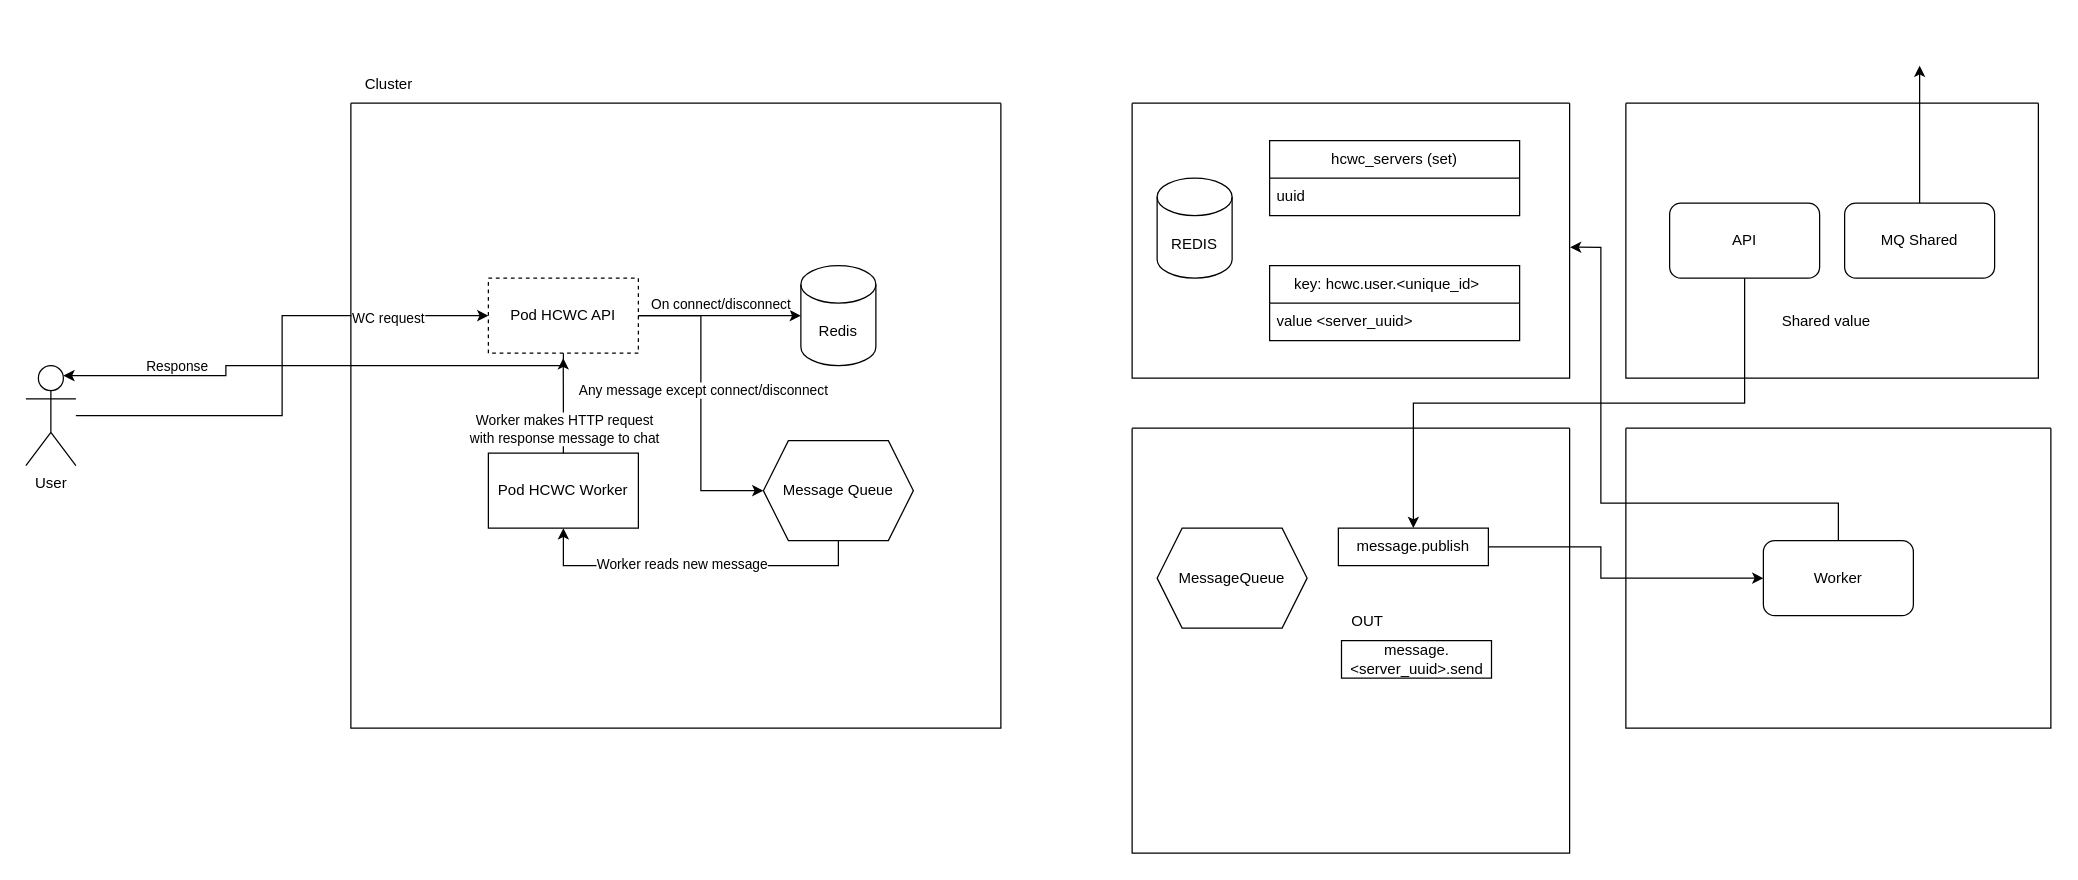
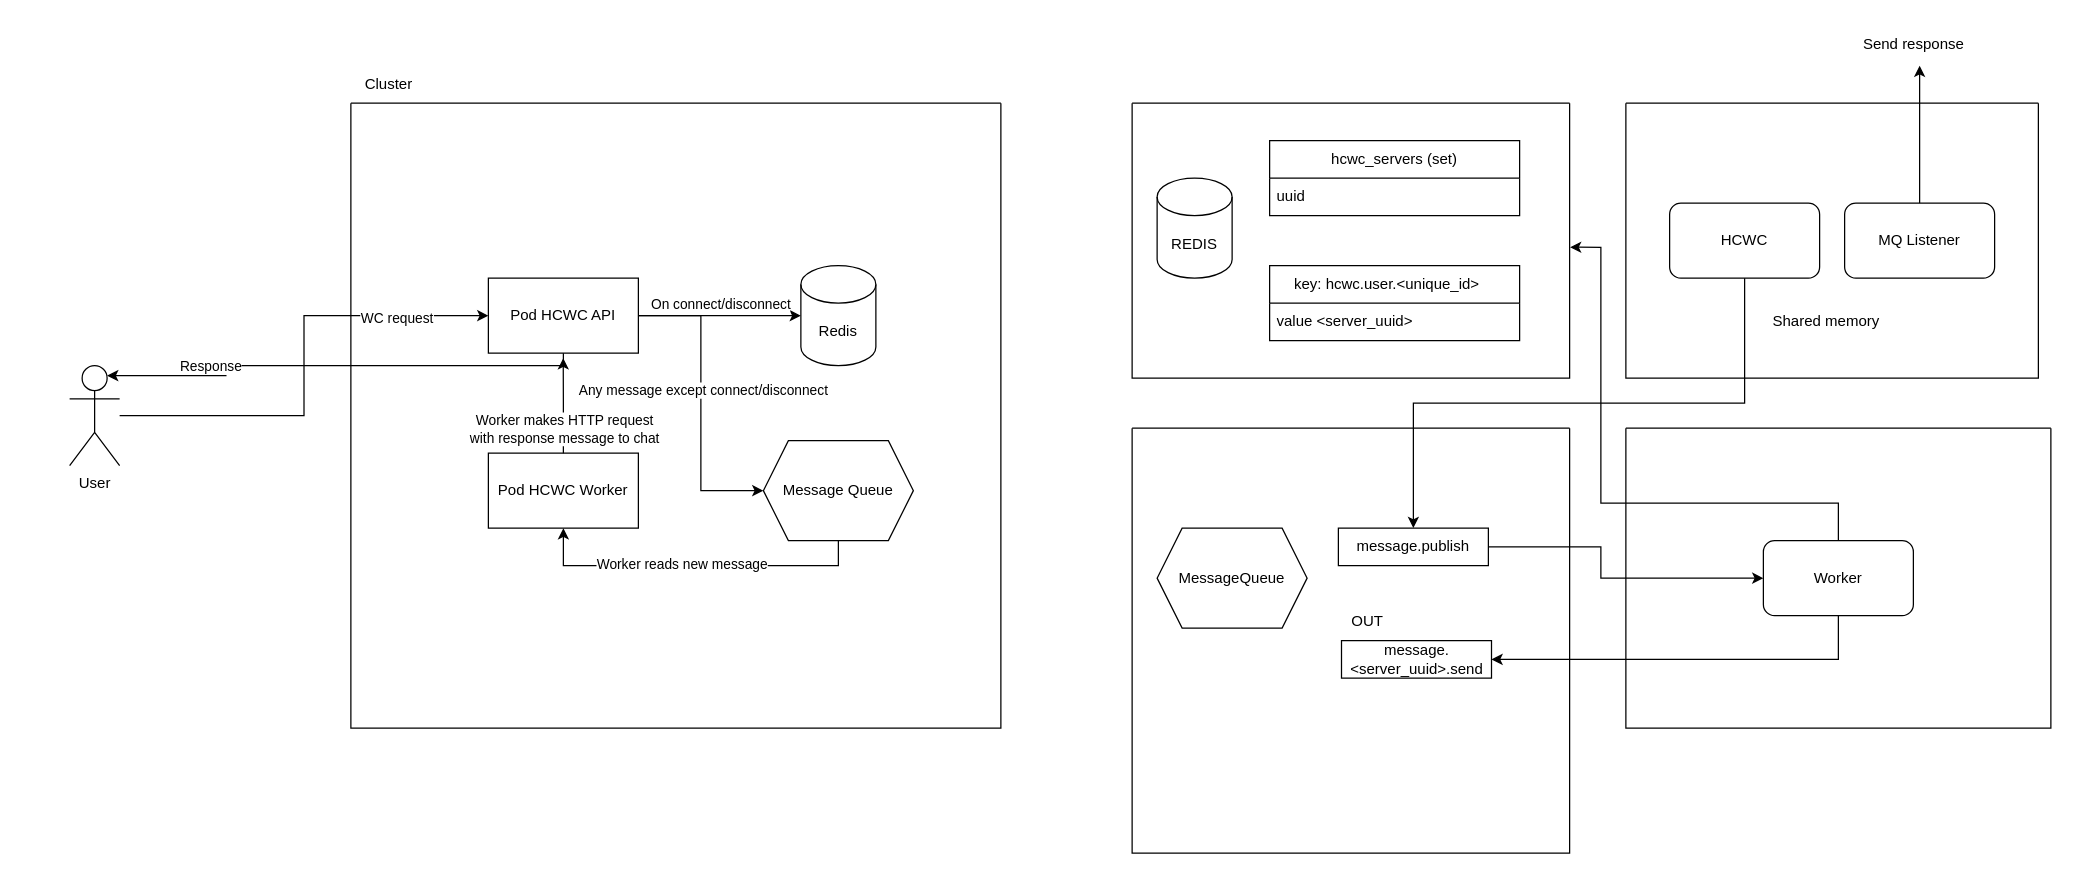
none -> (1913, 44)
(1744, 241) -> (1744, 241)
(1919, 241) -> (1919, 241)
(563, 316) -> (563, 316)
(1826, 322) -> (1826, 322)
(51, 416) -> (94, 416)
none -> (1691, 659)
